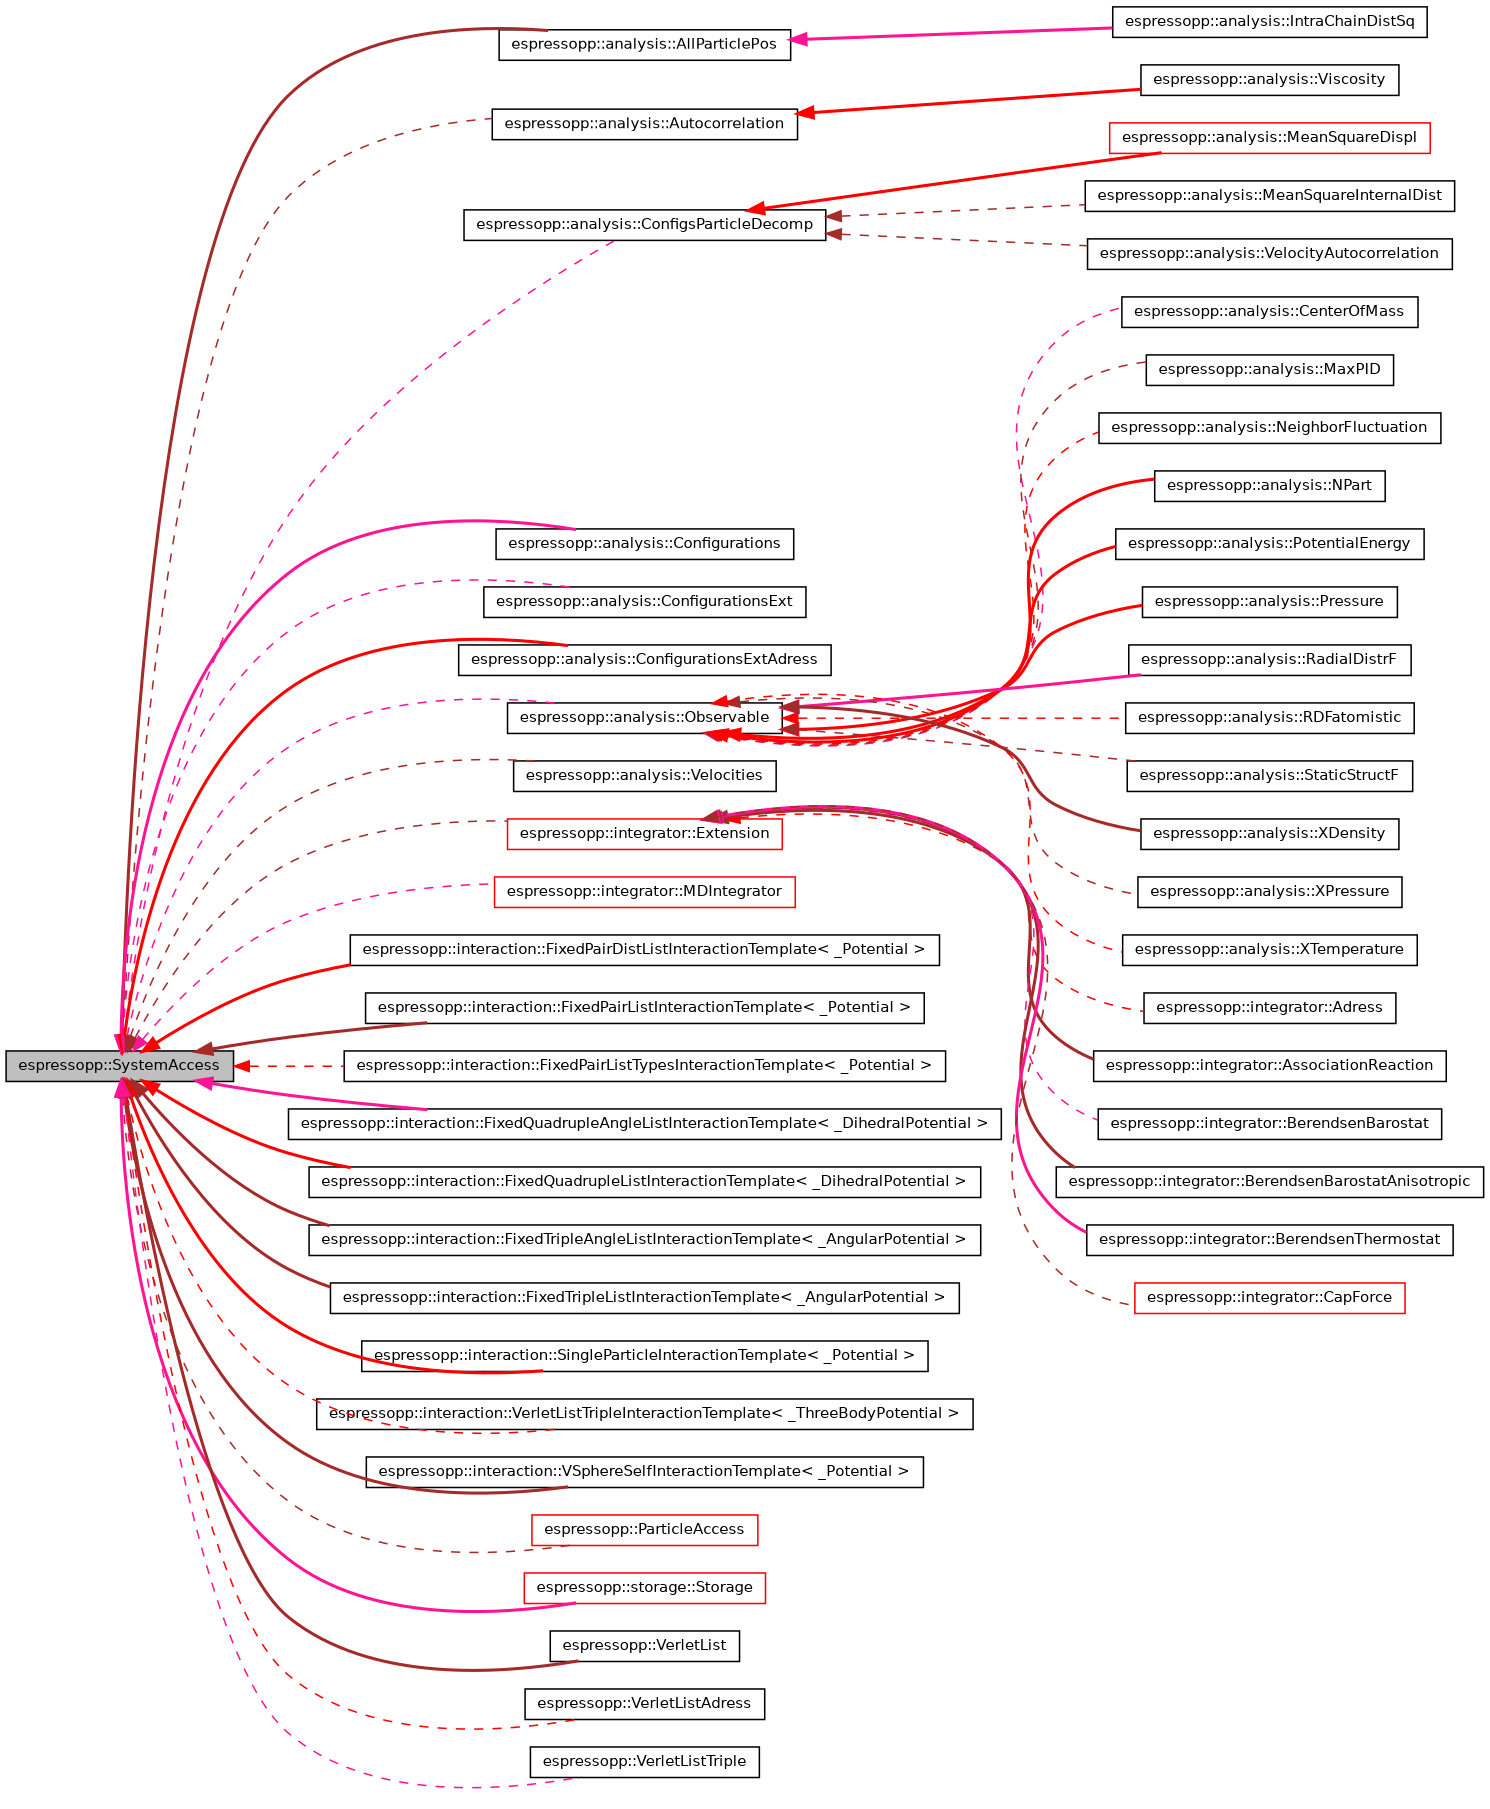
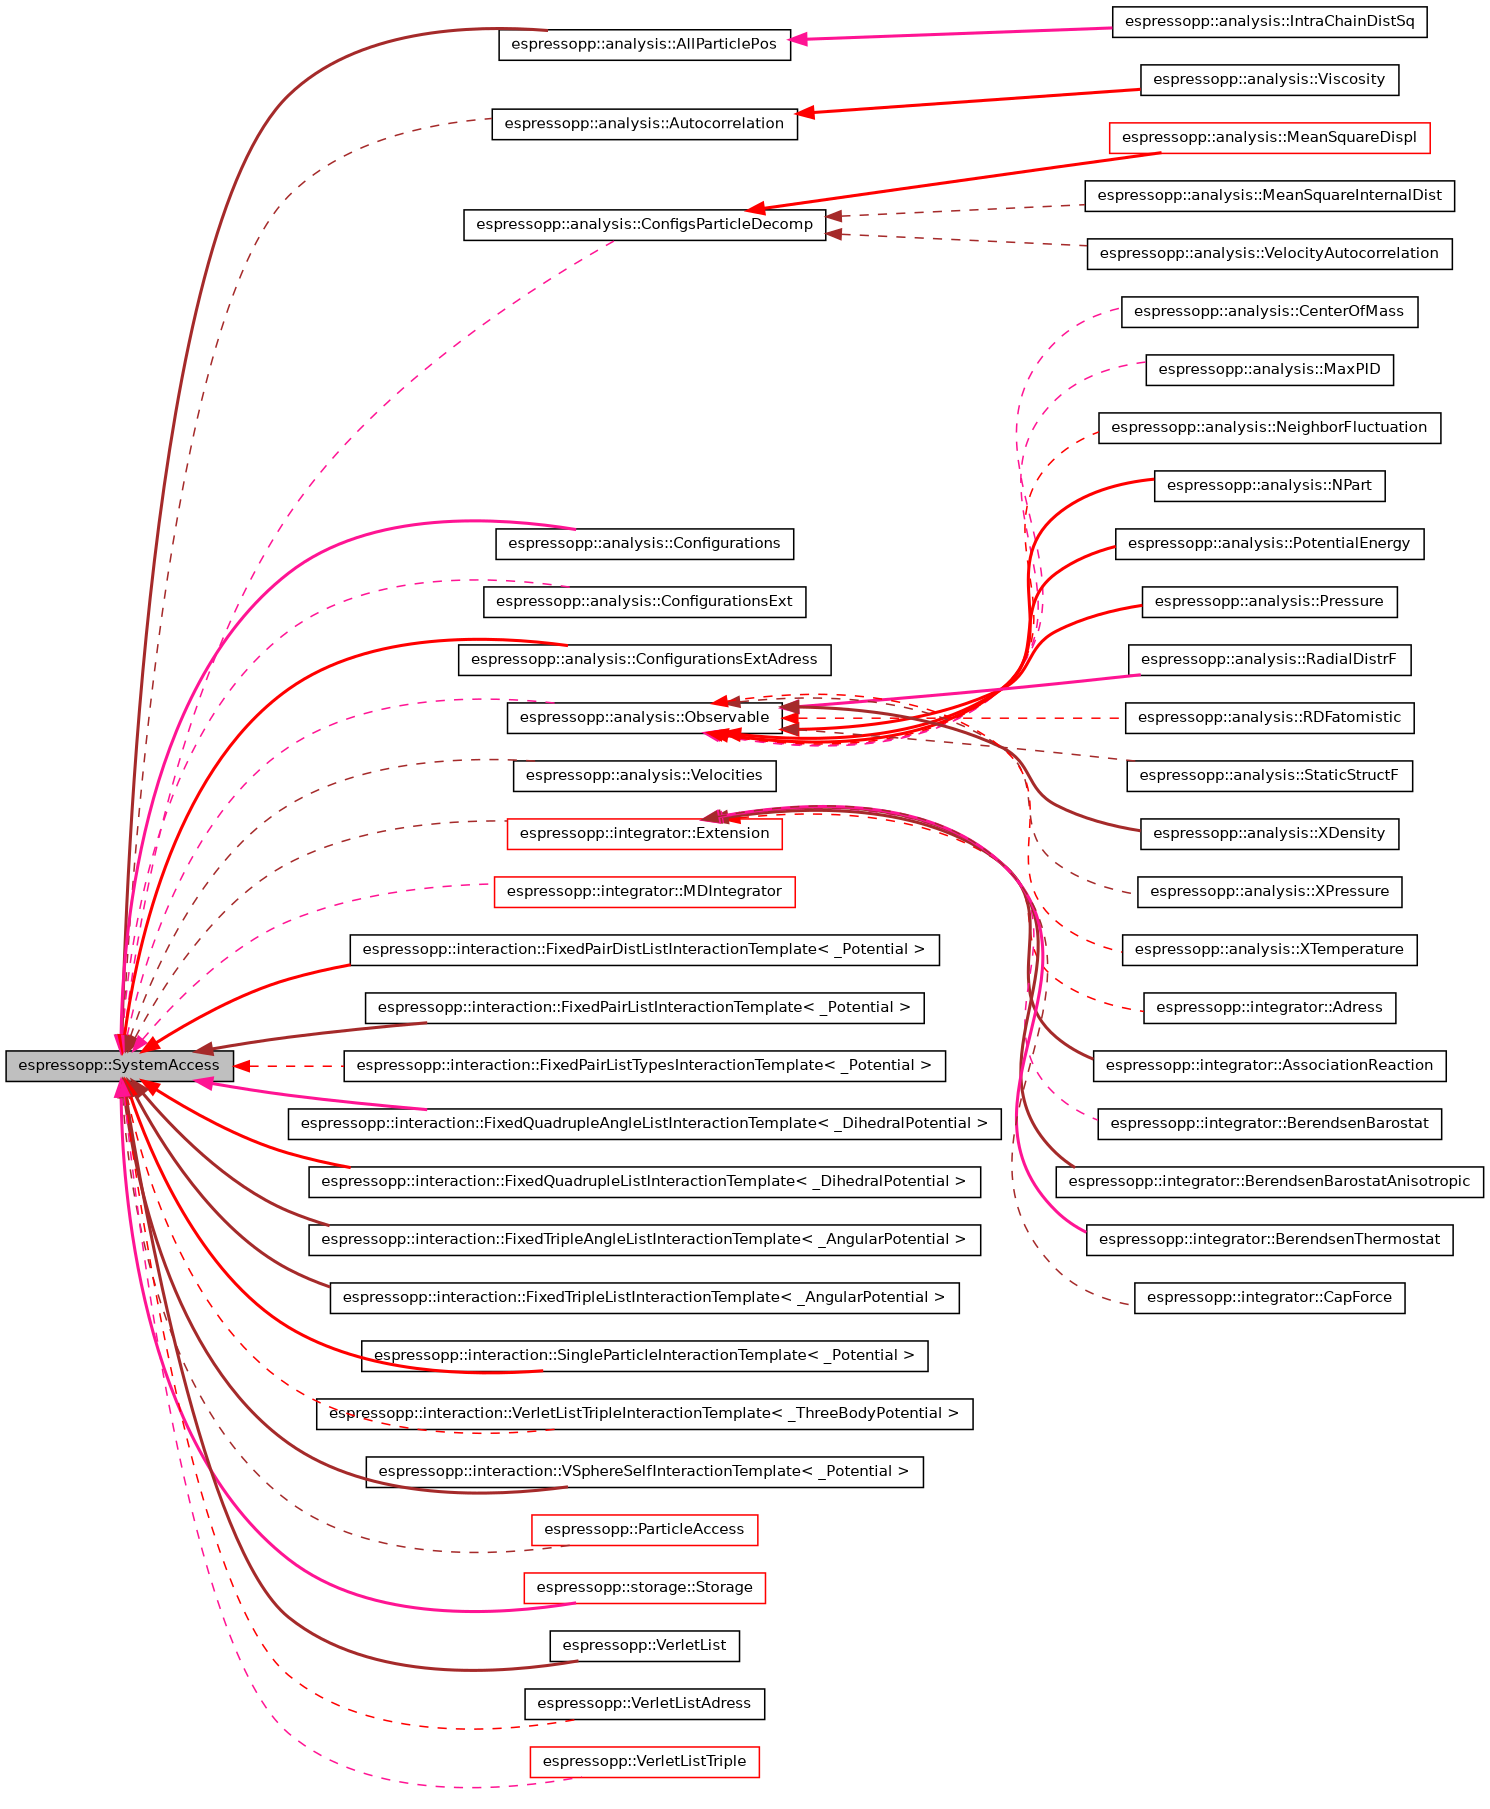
(1032, 641) -> (1032, 641)
(1270, 1298) -> (1270, 1298)
(645, 1762) -> (645, 1762)
